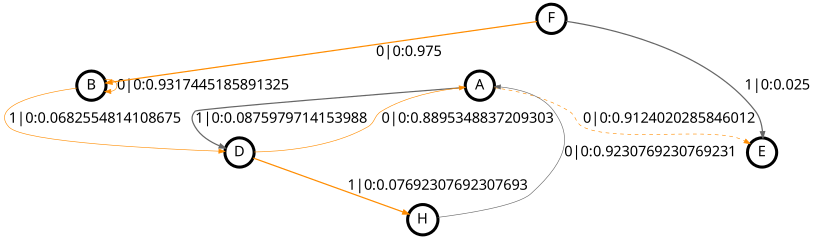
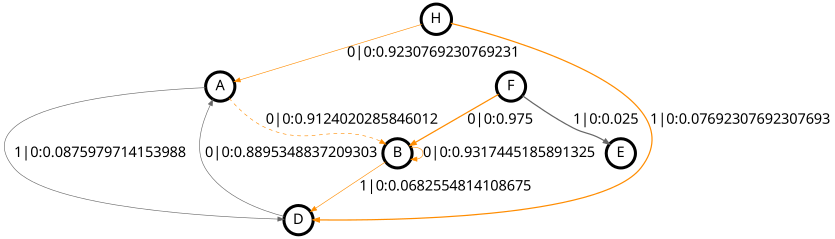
(306, 100) -> (26, 177)
(361, 130) -> (214, 180)
(614, 133) -> (299, 136)
(551, 172) -> (331, 52)
(328, 185) -> (618, 185)
